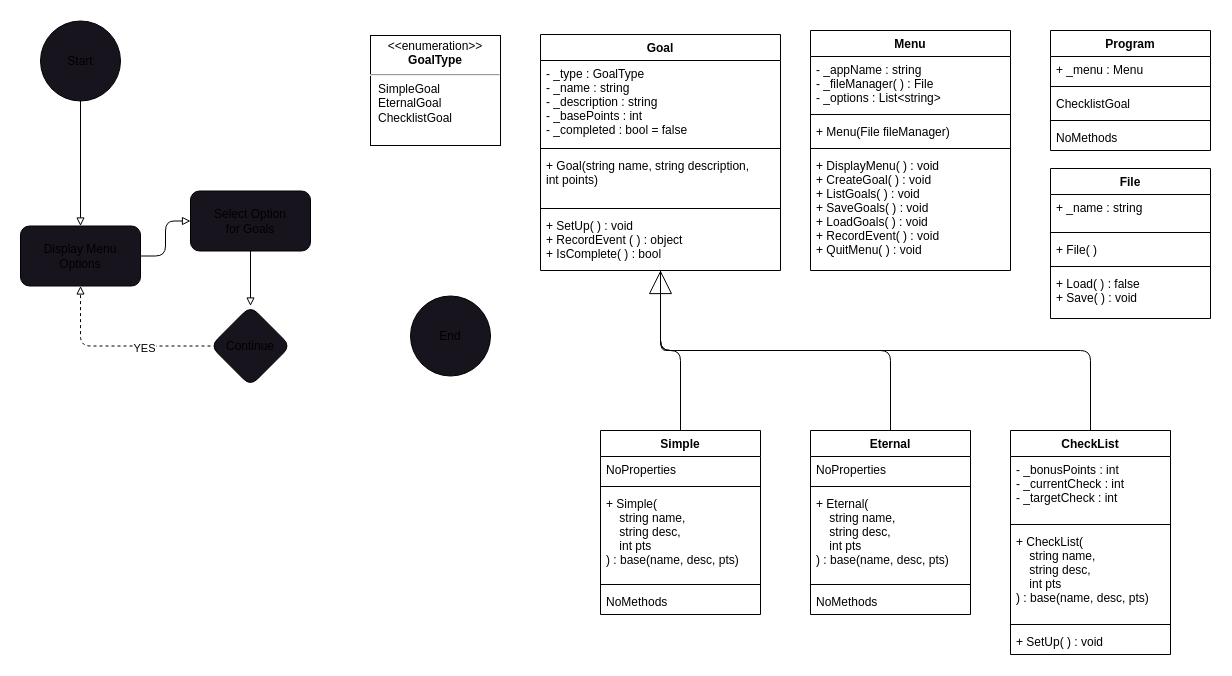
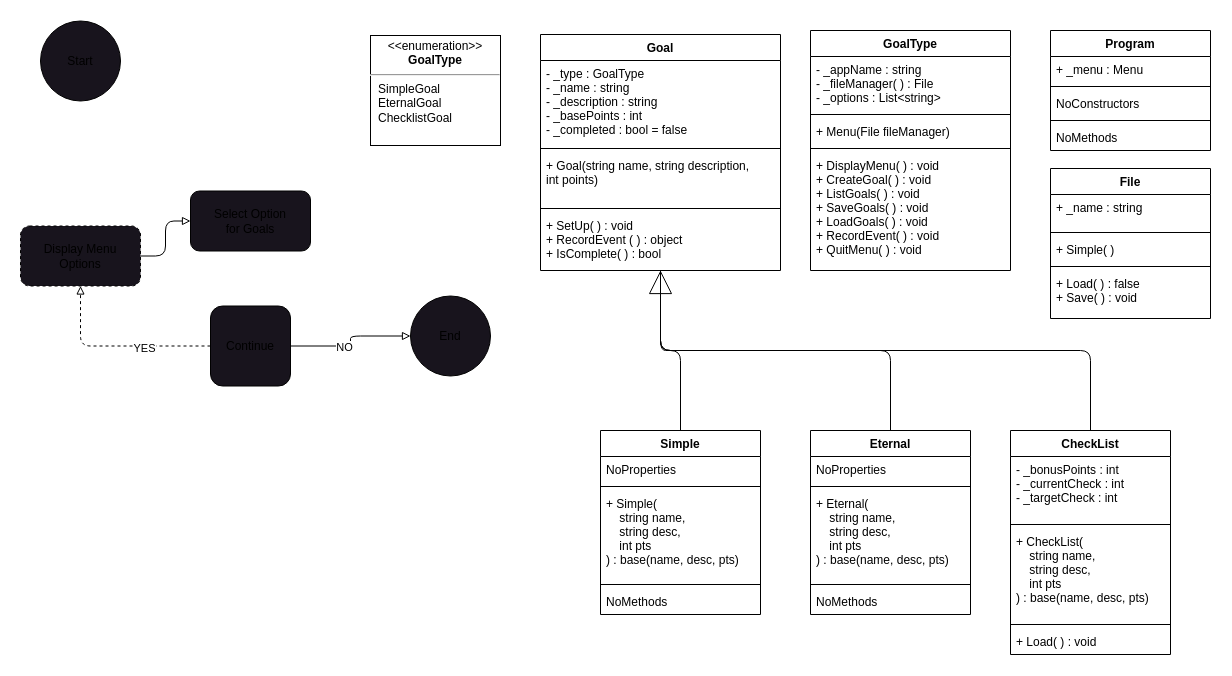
(910, 44) -> (910, 44)
(1095, 104) -> (1103, 104)
(81, 159) -> none
(1080, 250) -> (1087, 250)
(81, 256) -> (81, 256)
(251, 274) -> none
none -> (349, 344)
(251, 346) -> (251, 346)
(1064, 642) -> (1060, 642)
